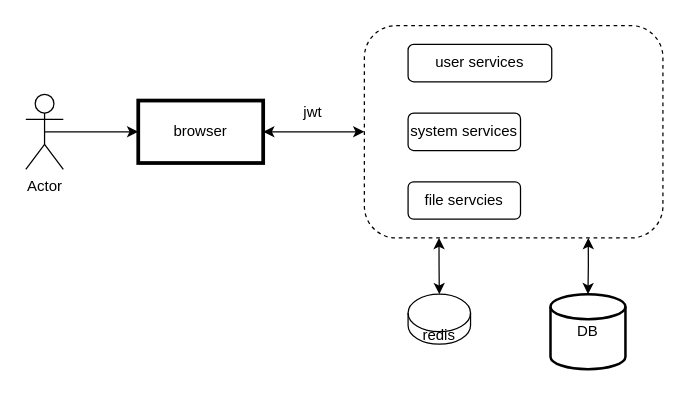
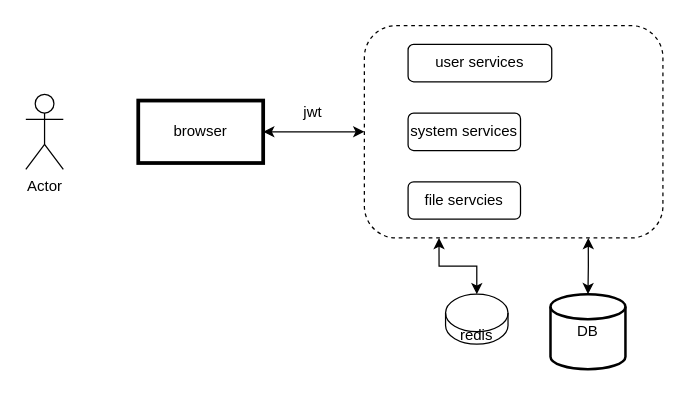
(89, 132) -> none
(439, 319) -> (477, 319)
